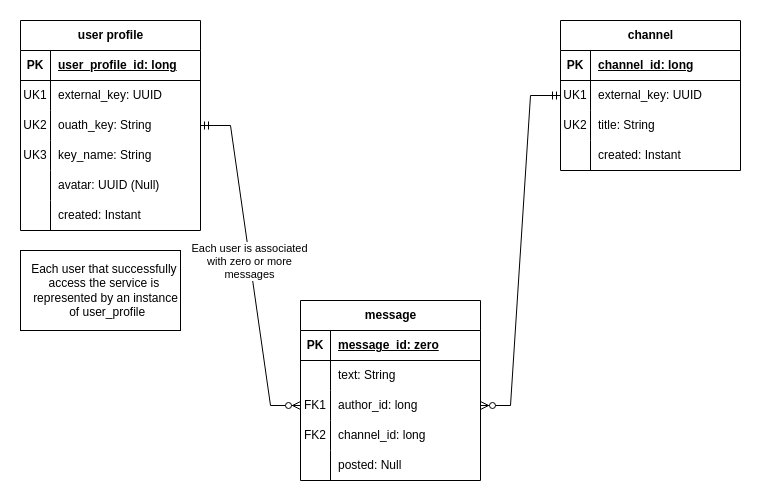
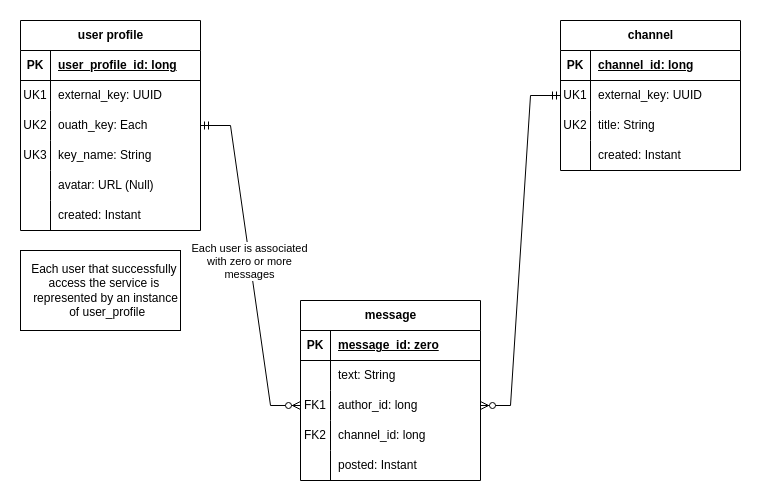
(111, 126) -> (106, 126)
(115, 186) -> (111, 186)
(373, 466) -> (386, 466)
